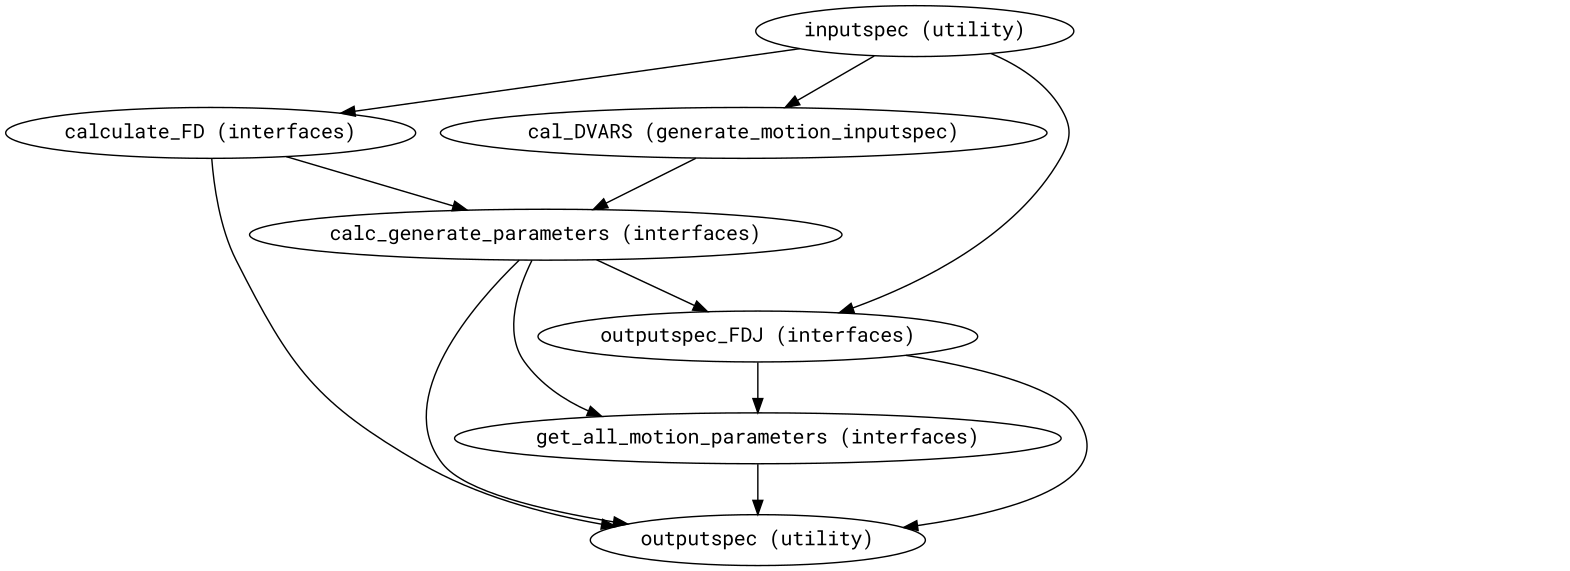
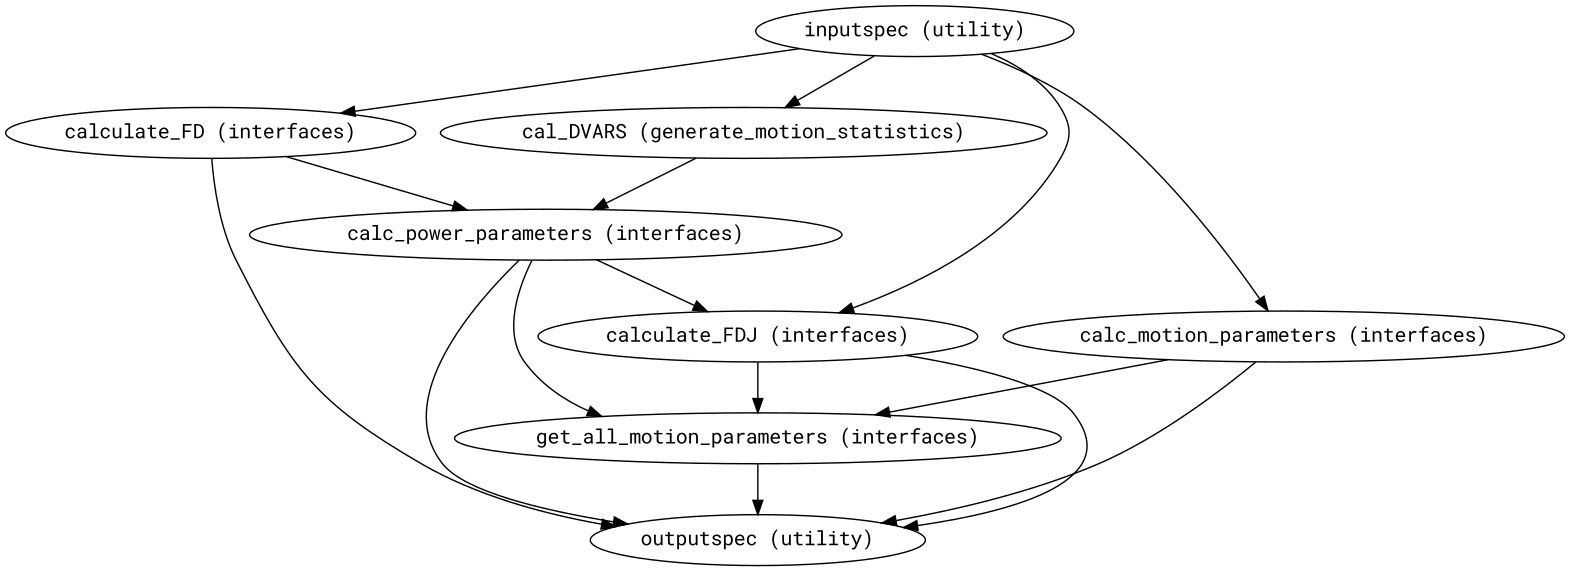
(744, 133) -> (744, 133)
(546, 235) -> (546, 235)
(758, 337) -> (758, 337)
none -> (1284, 337)
